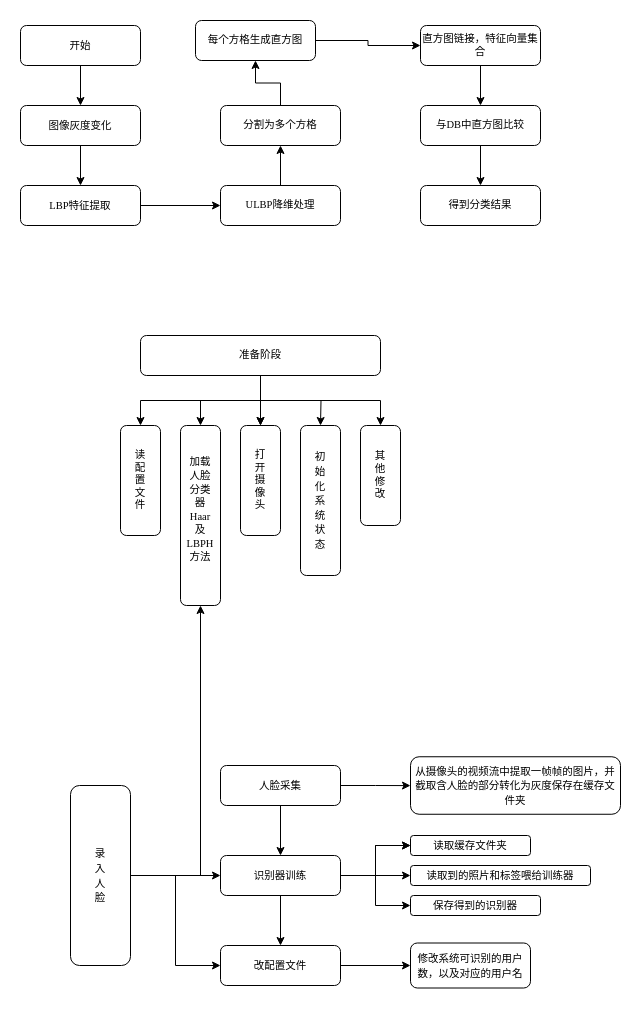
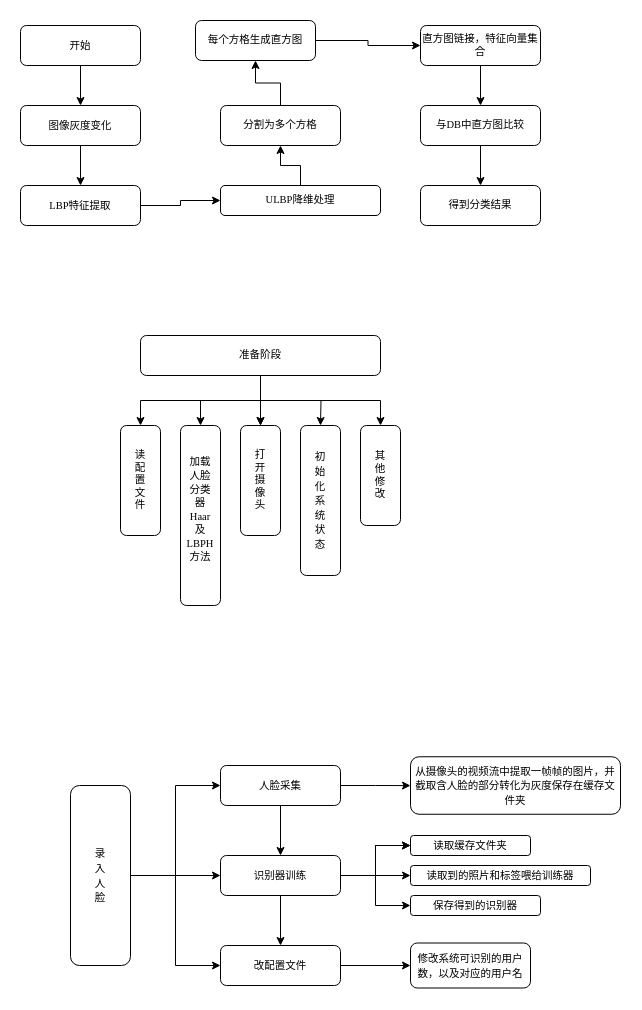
(281, 206) -> (301, 201)
(201, 743) -> (176, 811)
